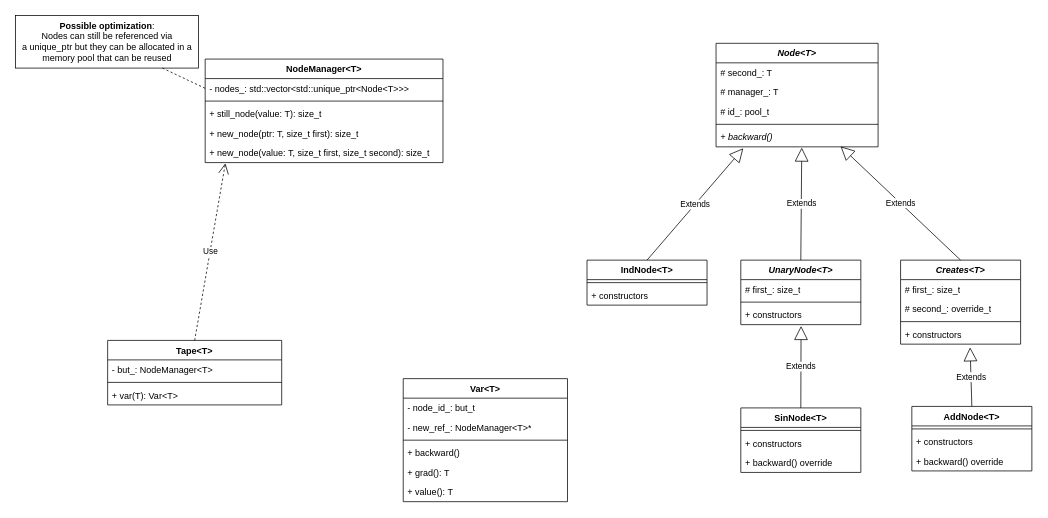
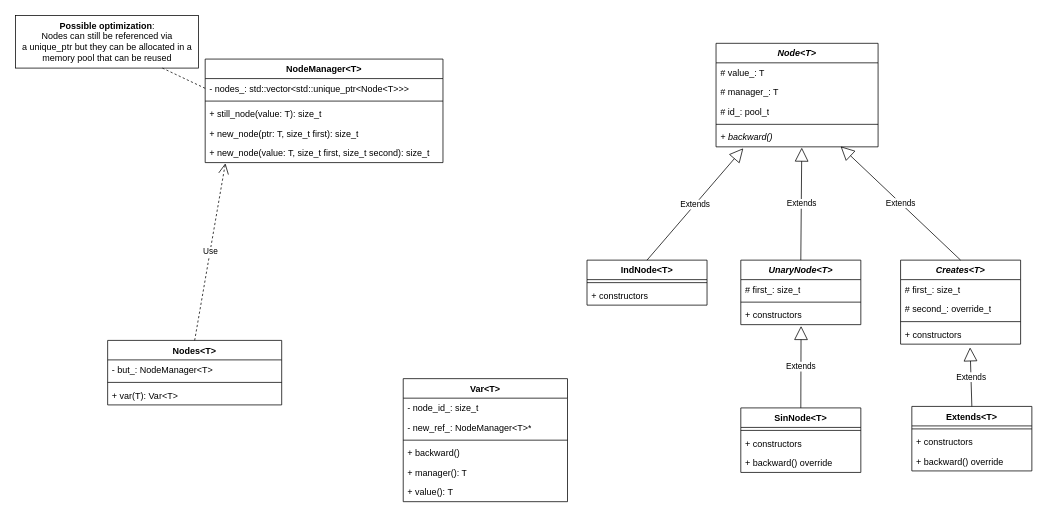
(747, 73) -> (743, 73)
(195, 351) -> (195, 351)
(446, 409) -> (447, 409)
(972, 417) -> (972, 417)
(432, 473) -> (439, 473)
